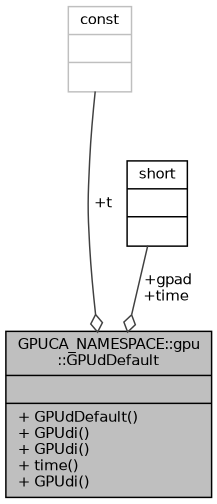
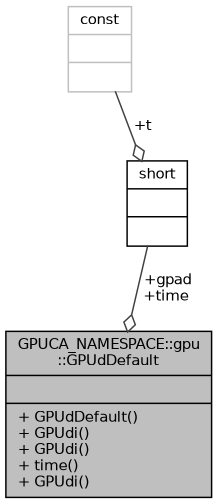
(88, 203) -> (125, 118)
